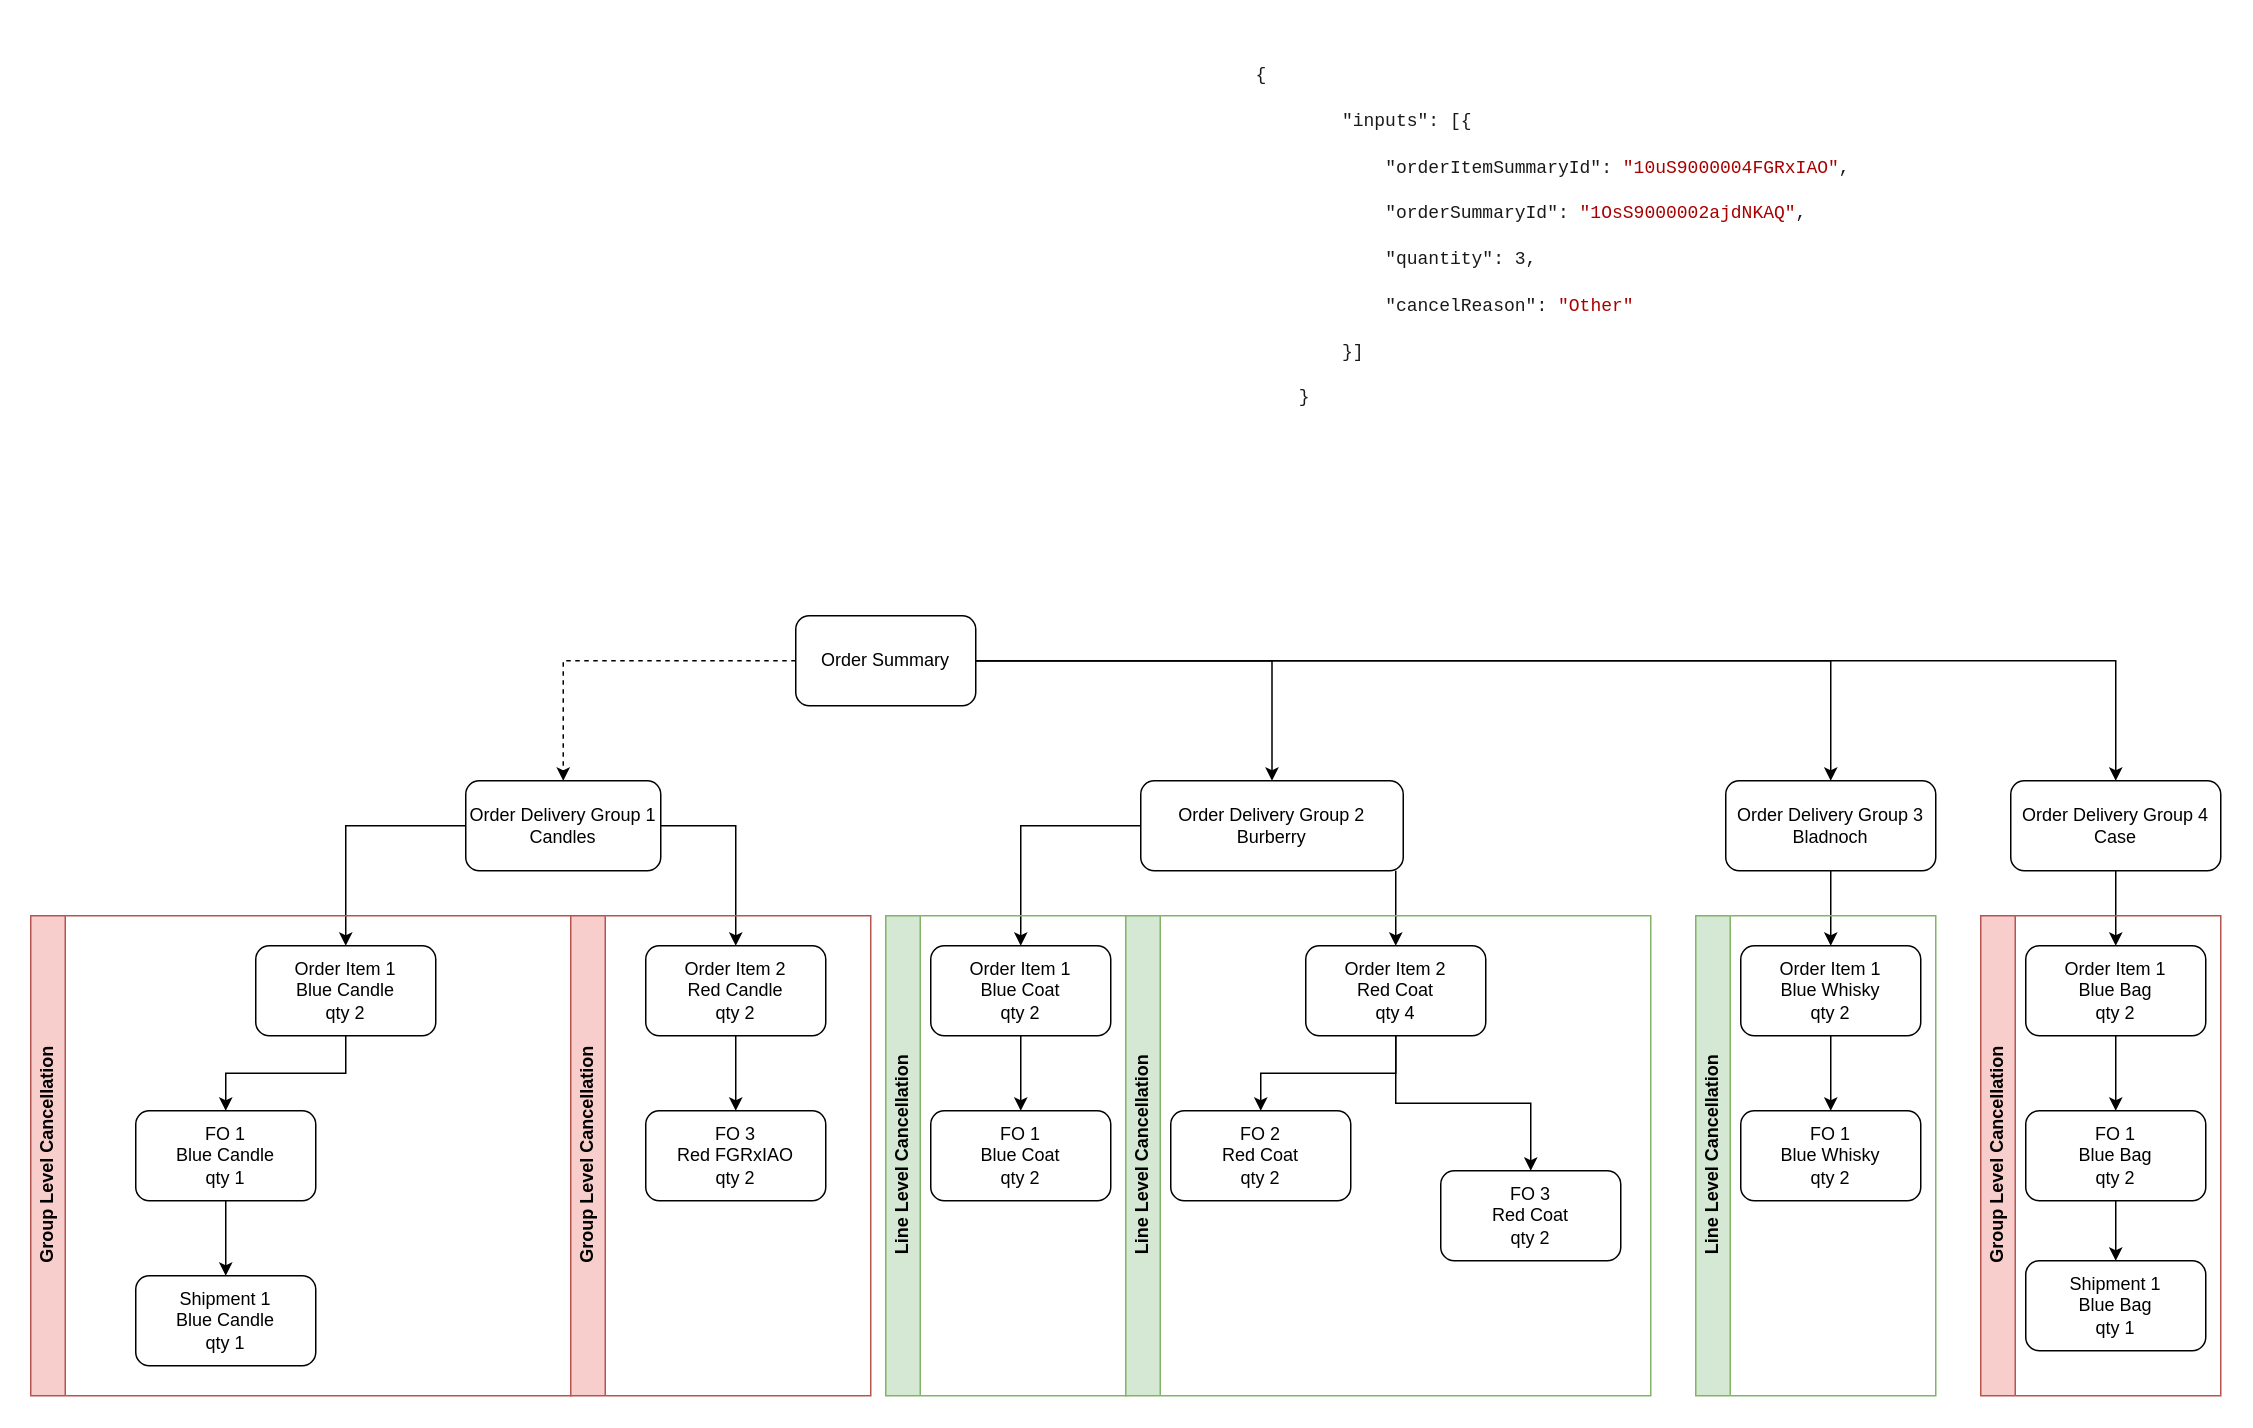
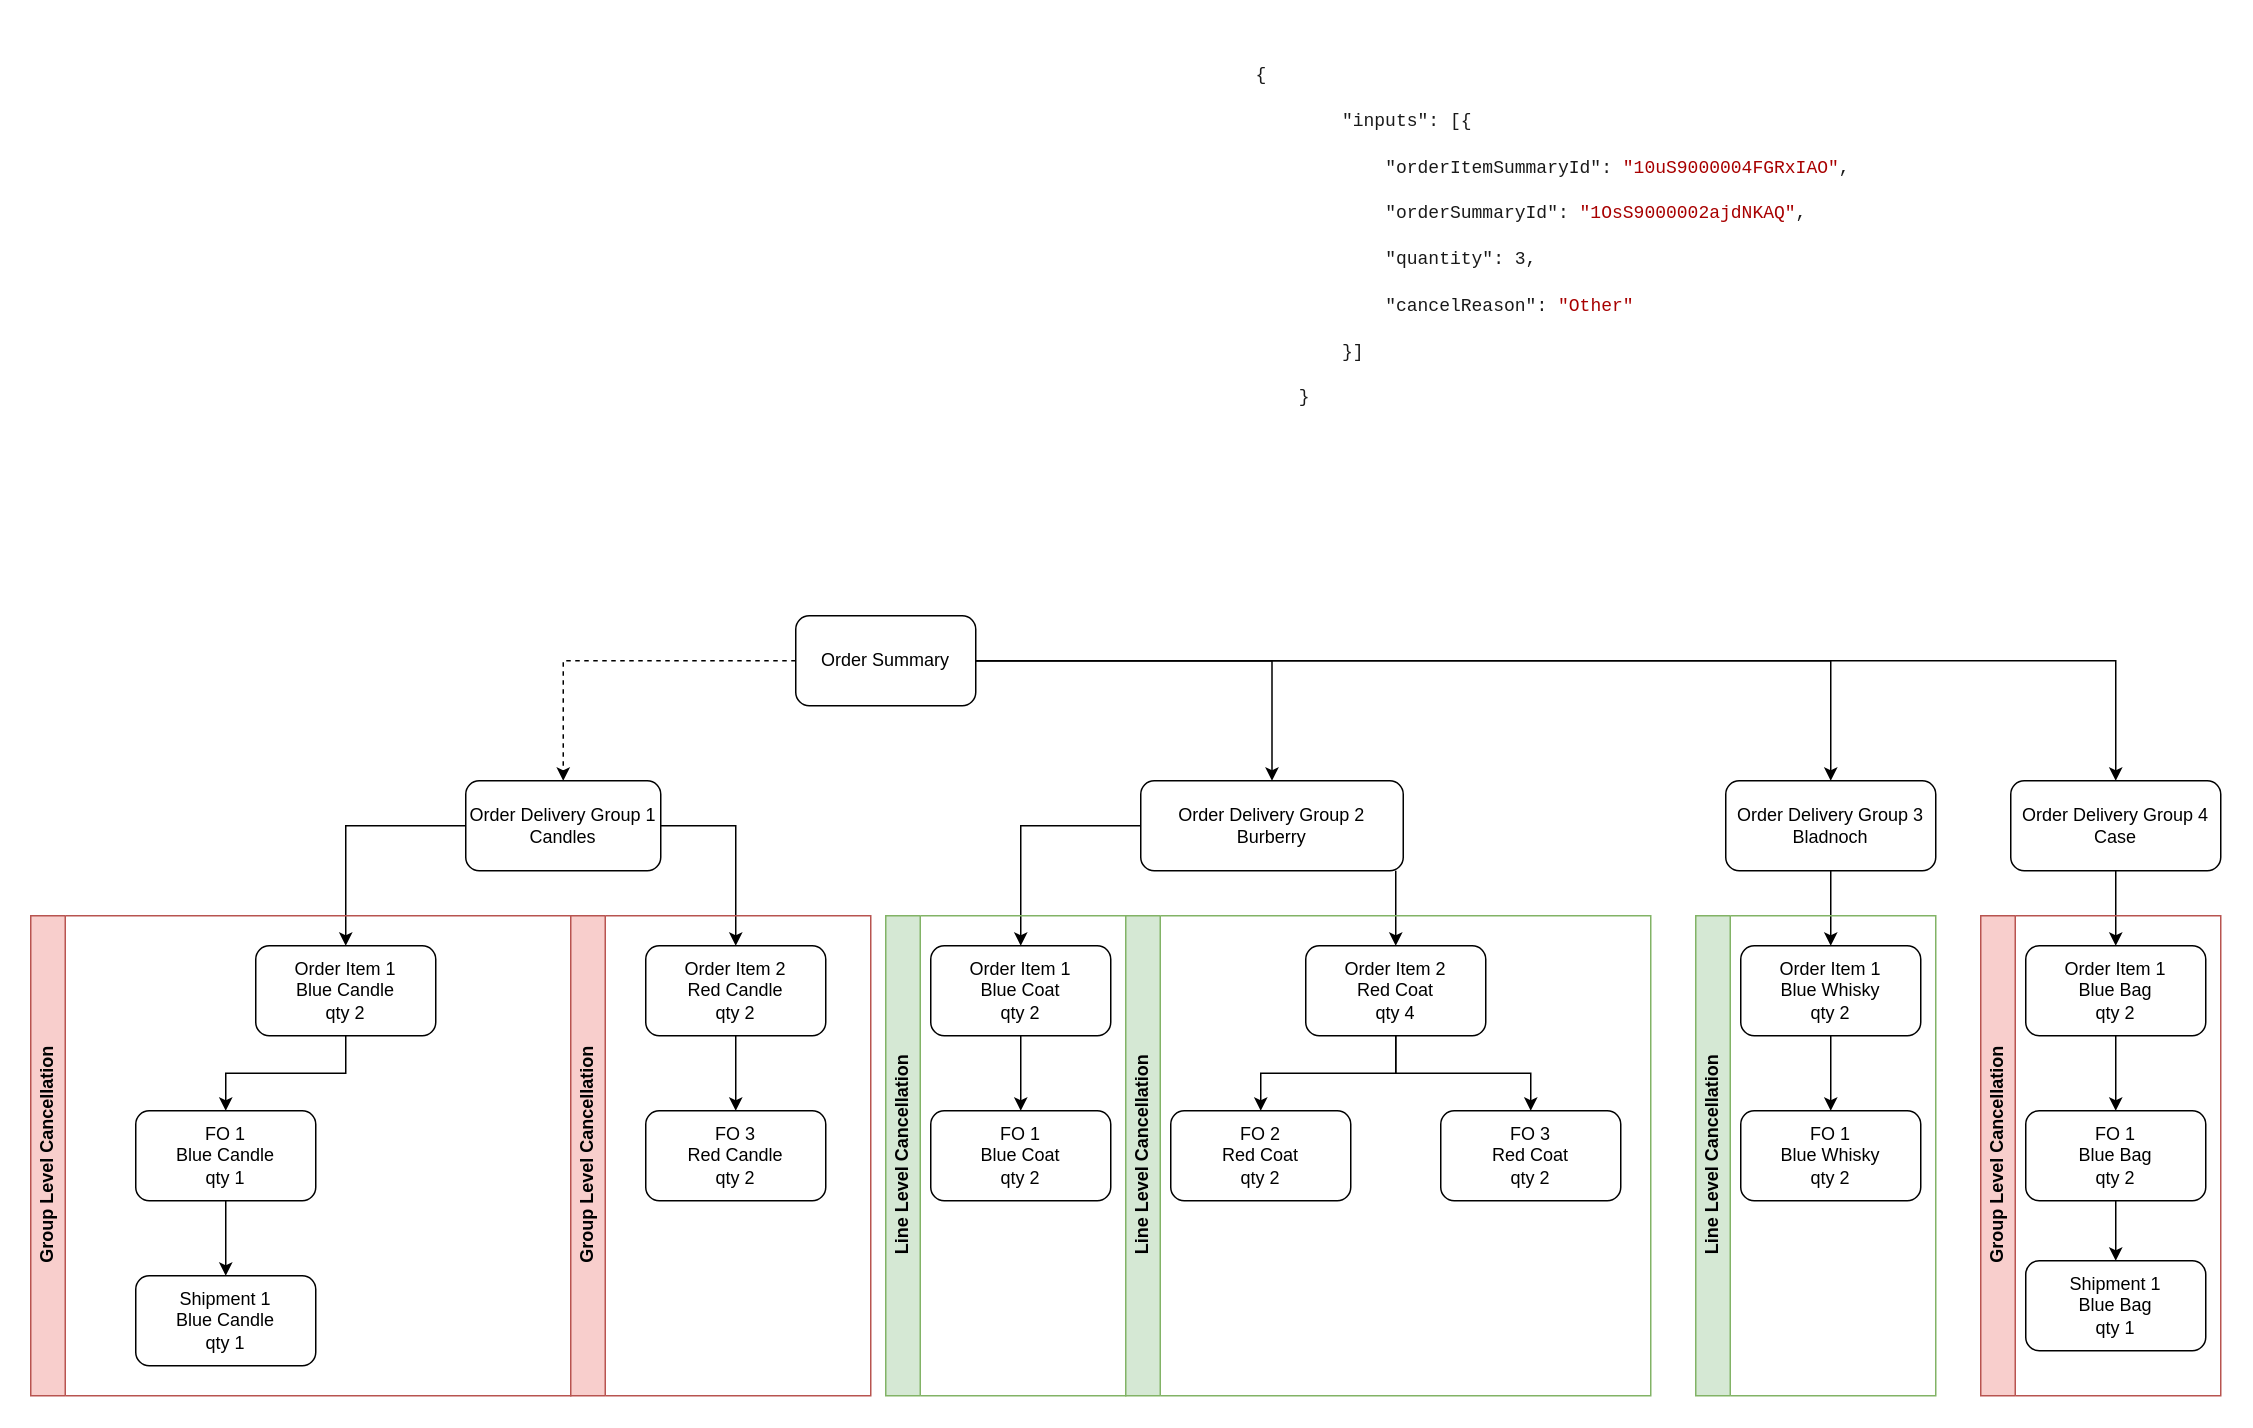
(736, 1156) -> (736, 1156)
(1531, 1216) -> (1531, 1156)
